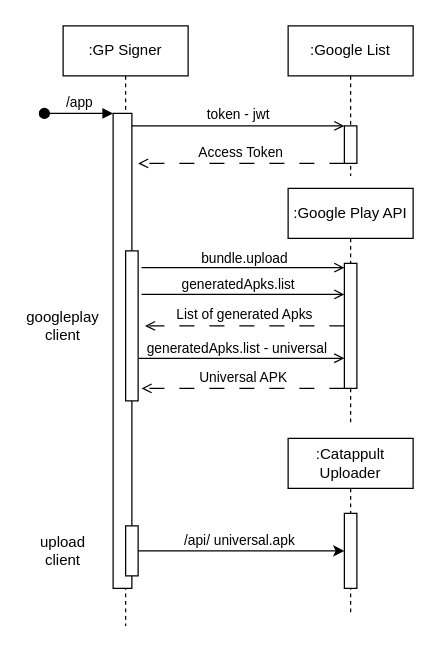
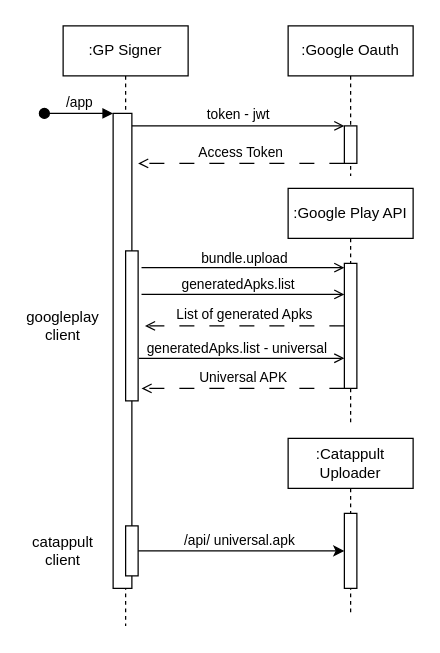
(351, 51) -> (351, 51)
(63, 551) -> (63, 551)
